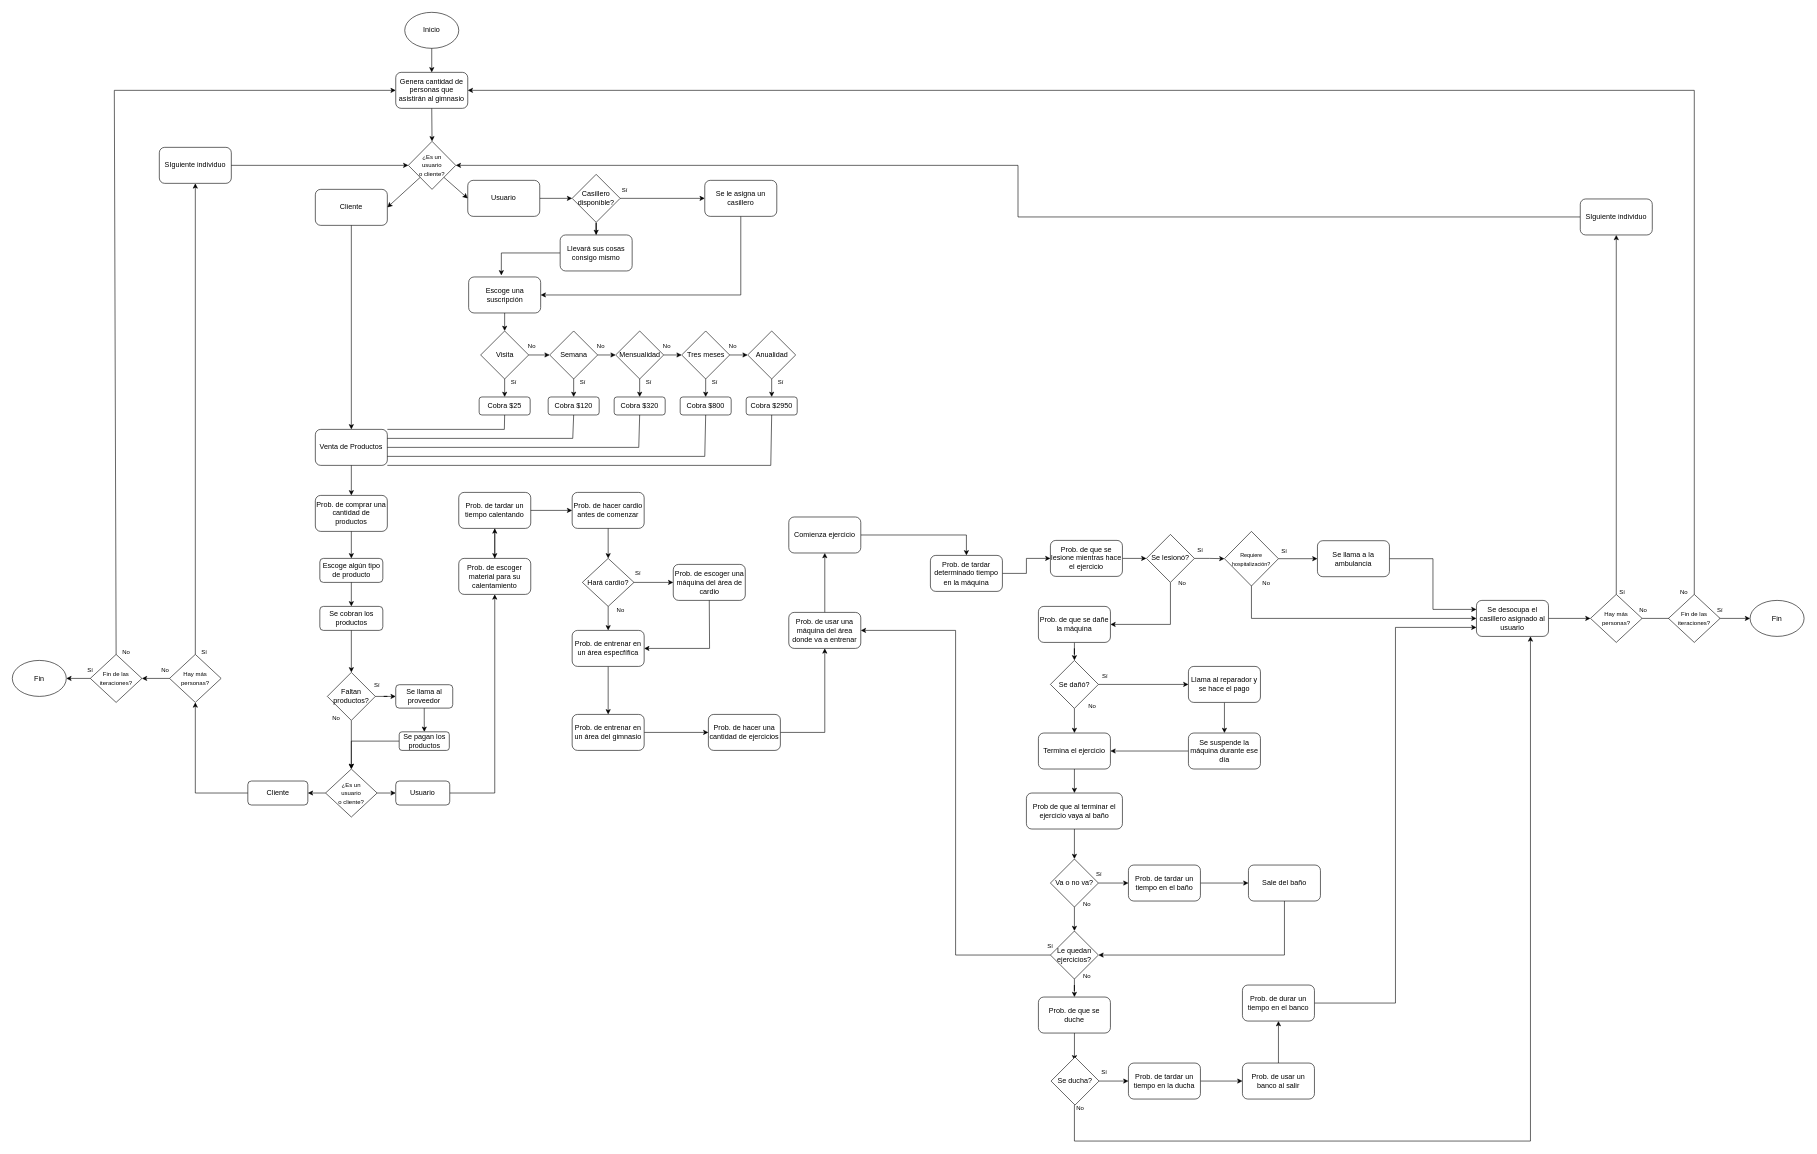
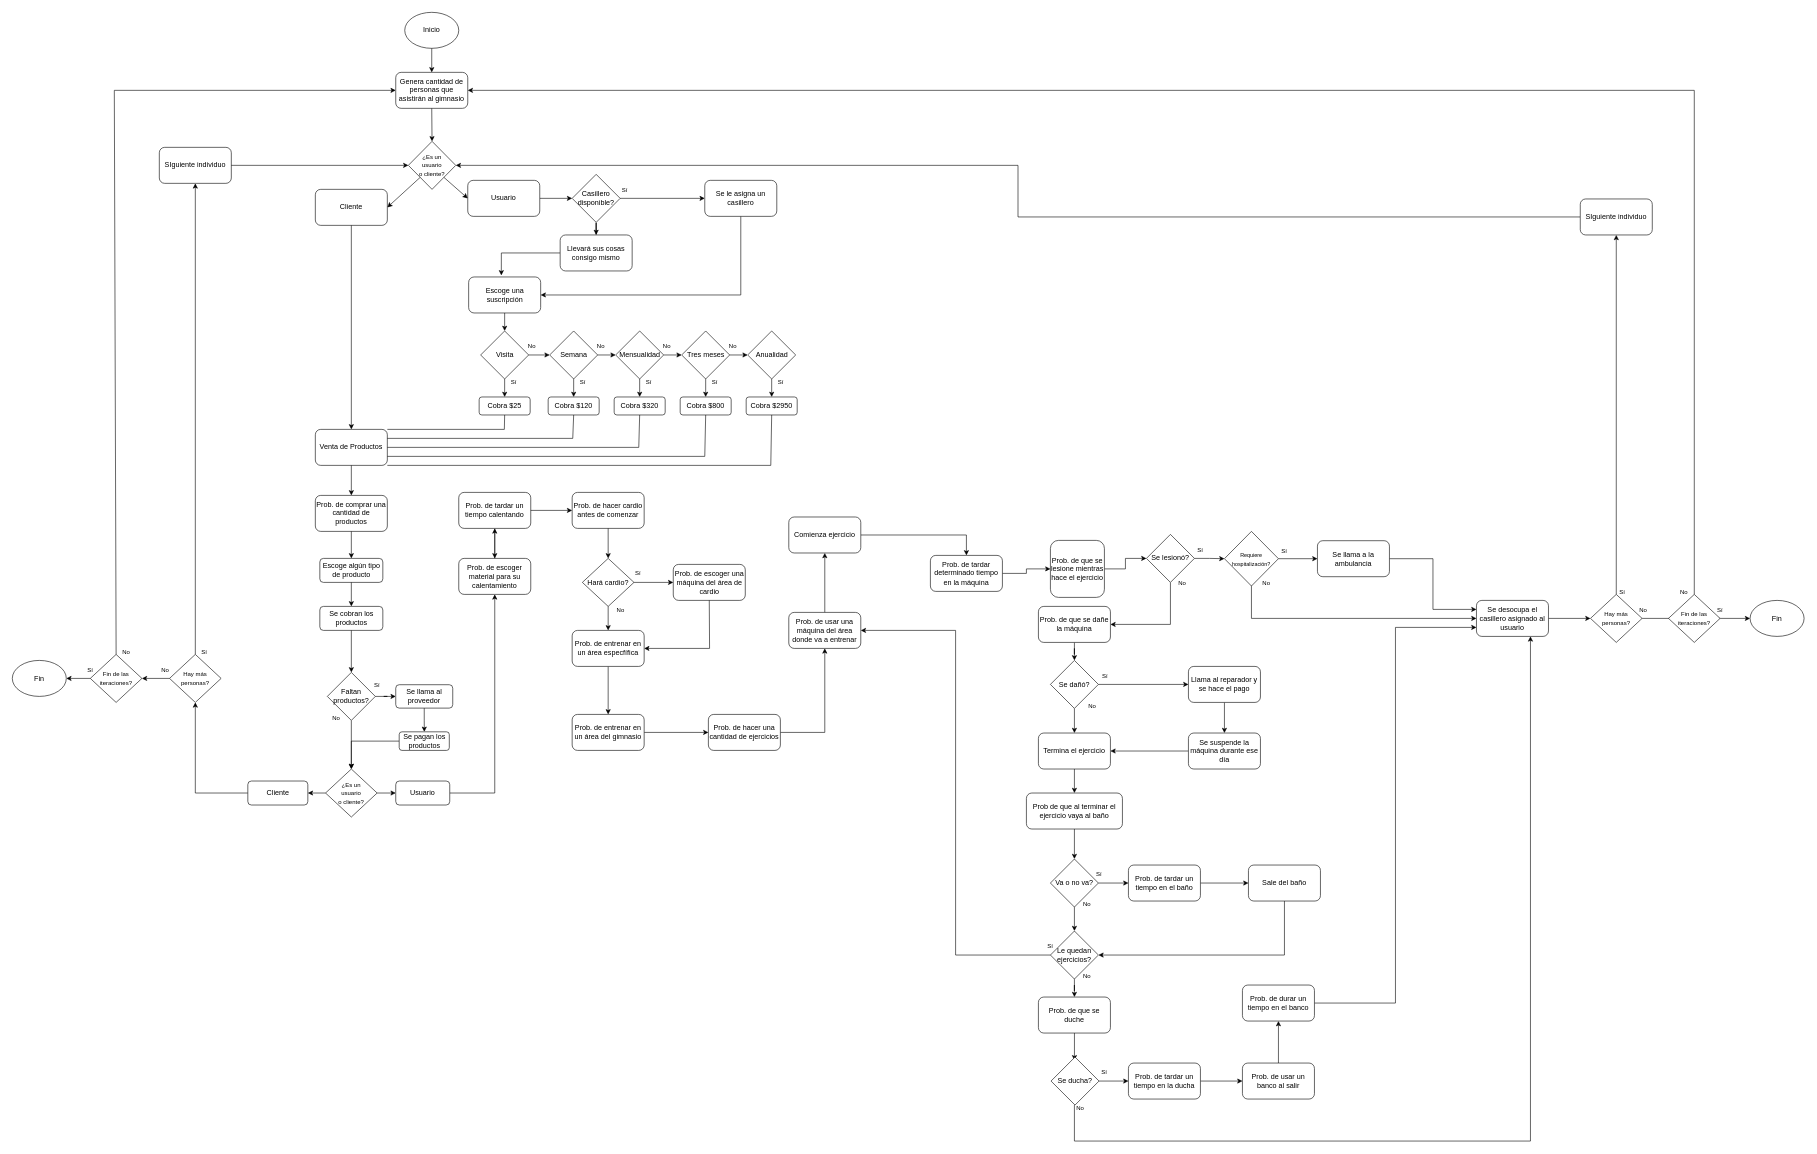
(1086, 558) -> (1077, 569)
